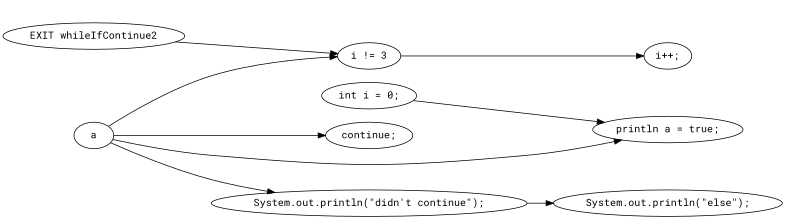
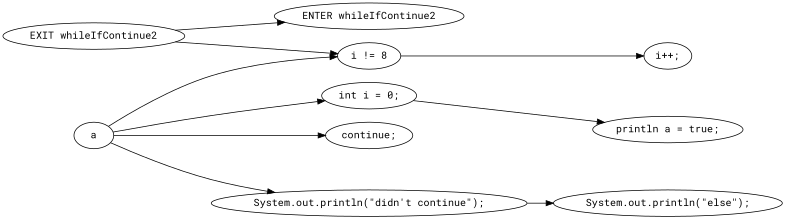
none -> (369, 16)
(369, 56) -> (369, 56)
(364, 164) -> (215, 115)
